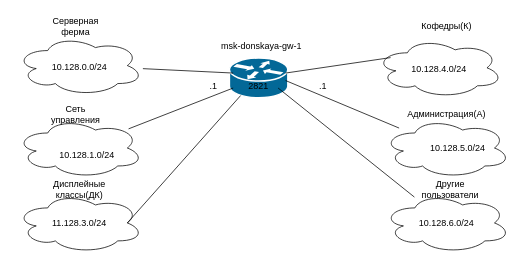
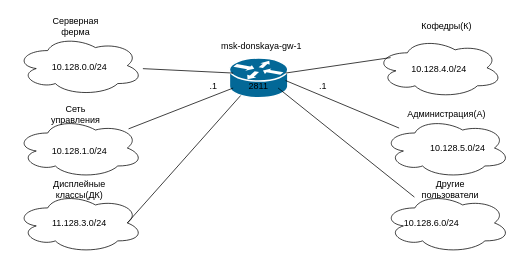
(258, 87) -> (258, 87)
(87, 156) -> (79, 152)
(447, 223) -> (432, 223)
